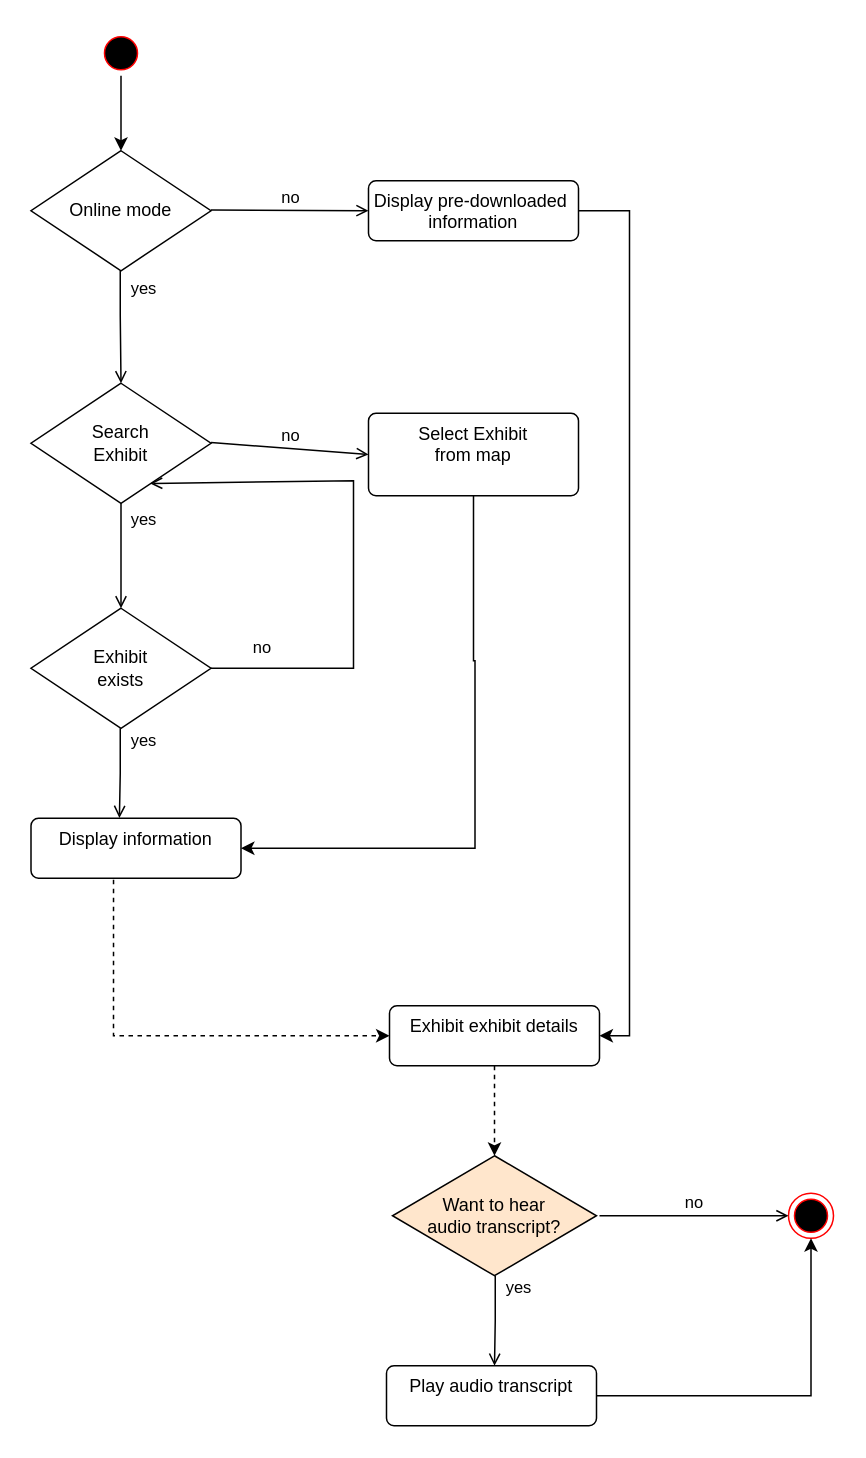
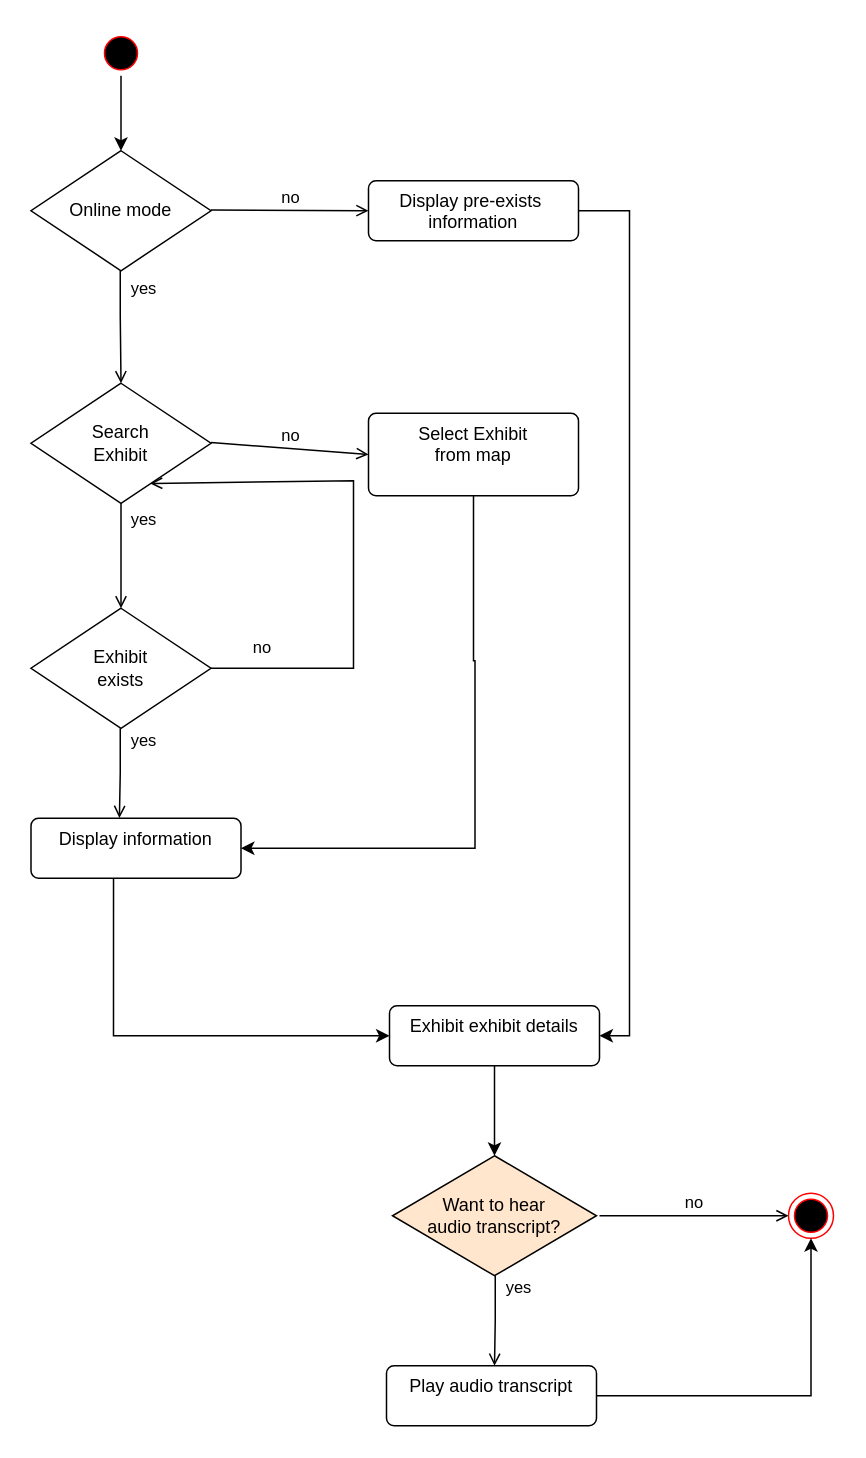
(473, 213) -> (473, 213)
(165, 1036) -> (165, 1036)
(494, 1107) -> (494, 1107)
